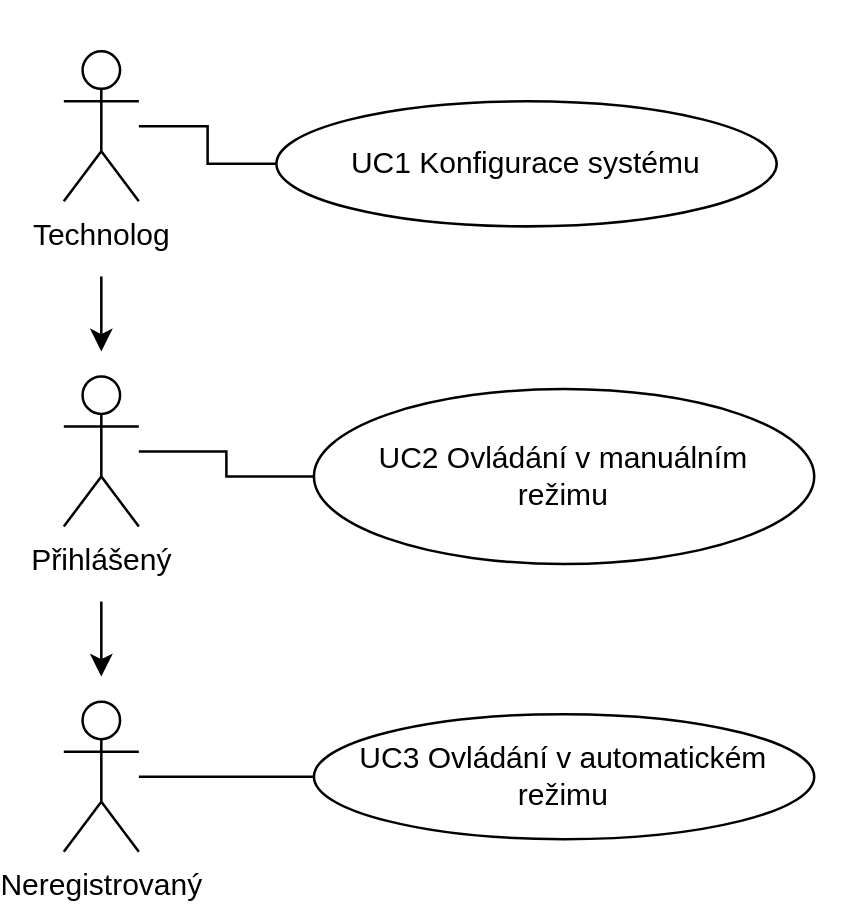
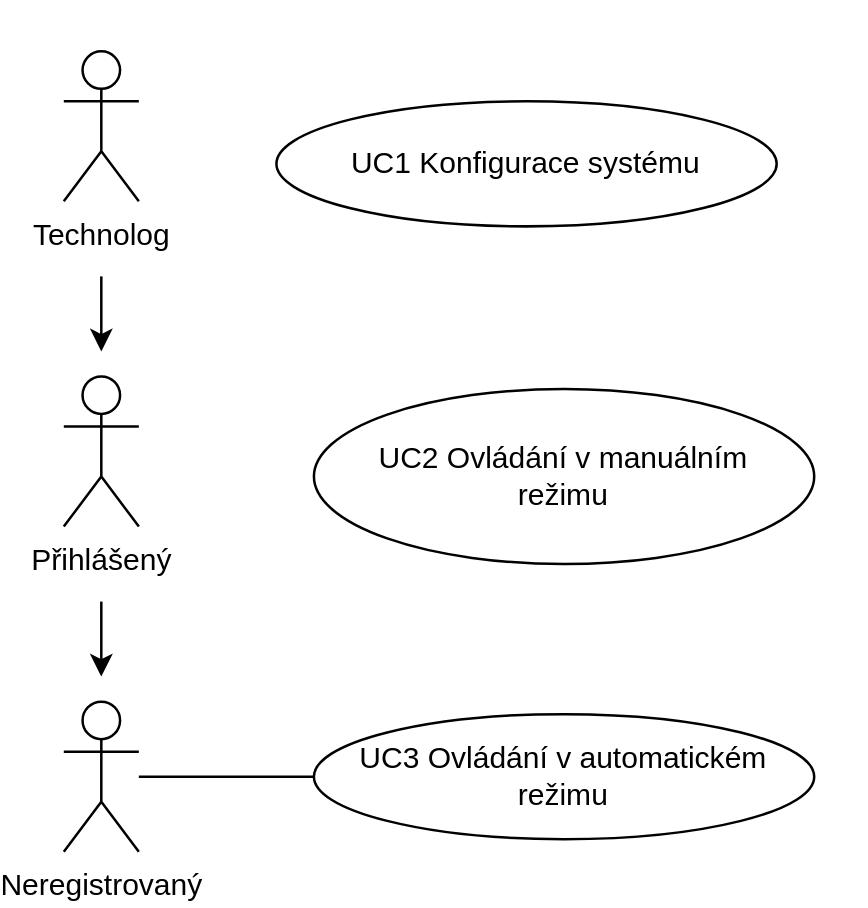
(208, 144) -> none
(226, 463) -> none
